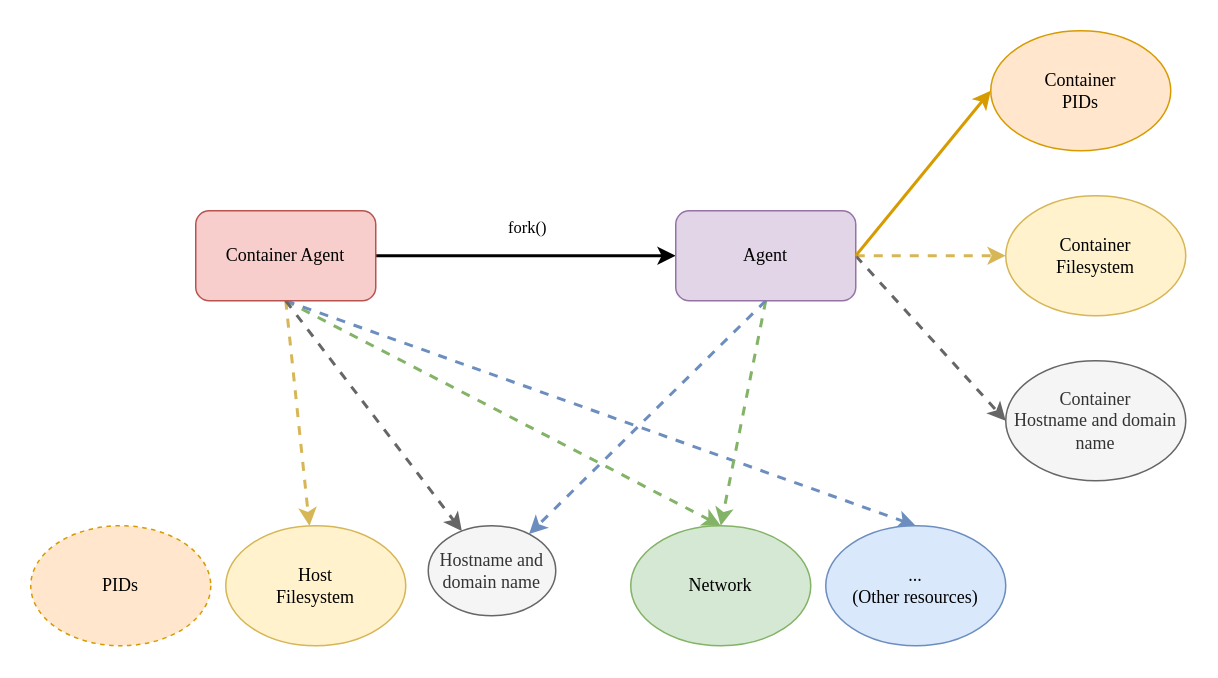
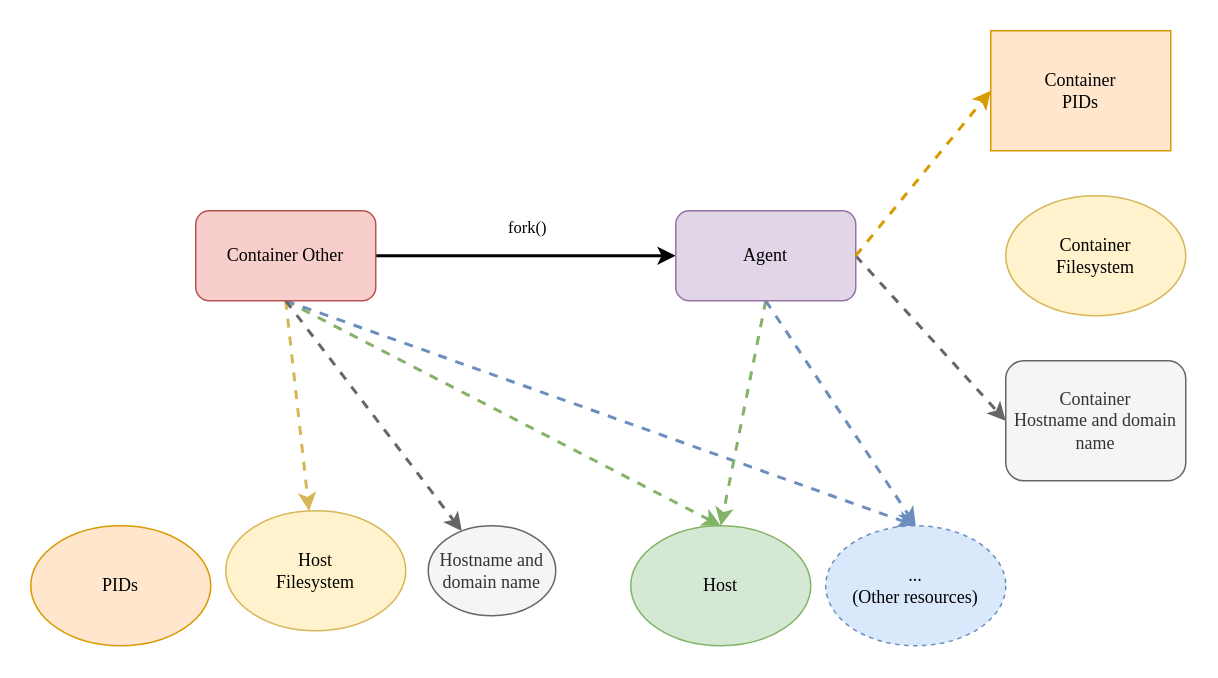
(1081, 91) -> (1081, 91)
(920, 177) -> (920, 177)
(286, 256) -> (286, 256)
(926, 256) -> none
(702, 363) -> (838, 409)
(1096, 421) -> (1096, 421)
(121, 586) -> (121, 586)
(316, 586) -> (316, 571)
(721, 586) -> (721, 586)
(916, 586) -> (916, 586)
